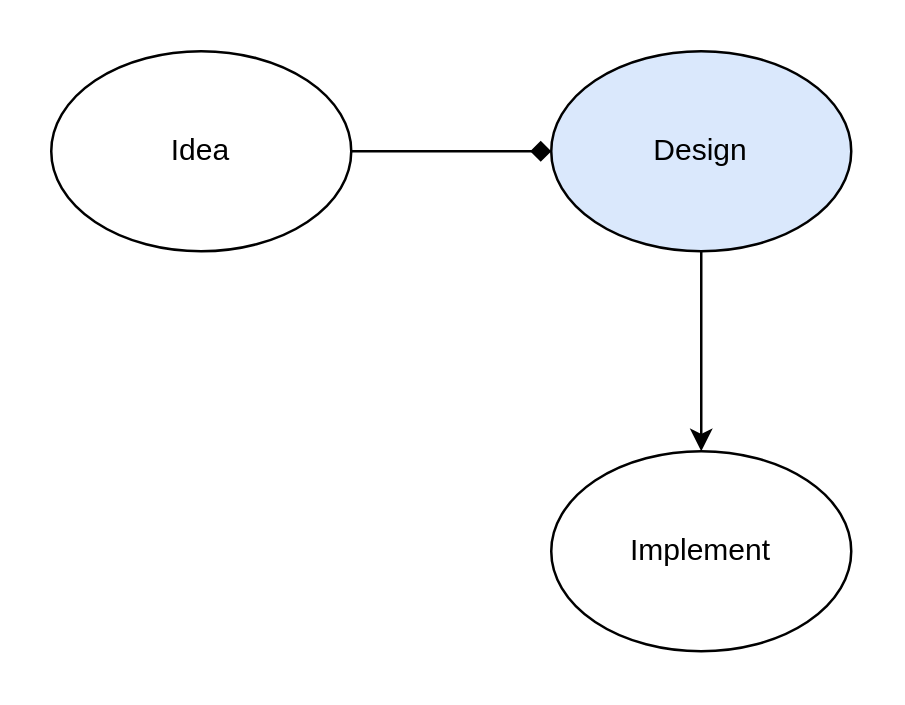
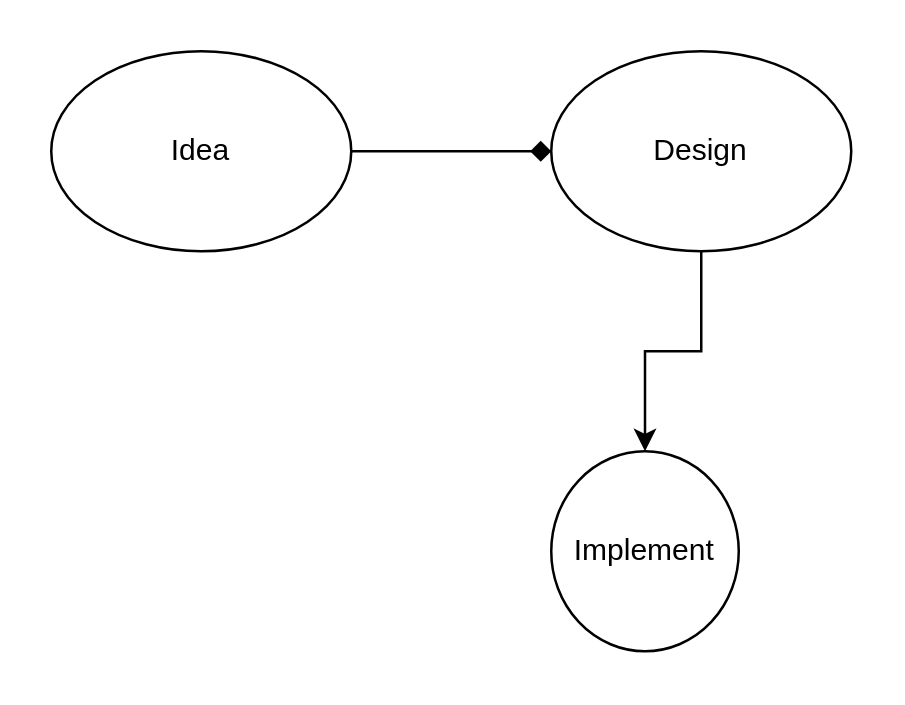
(701, 151) -> (701, 151)
(701, 551) -> (645, 551)
